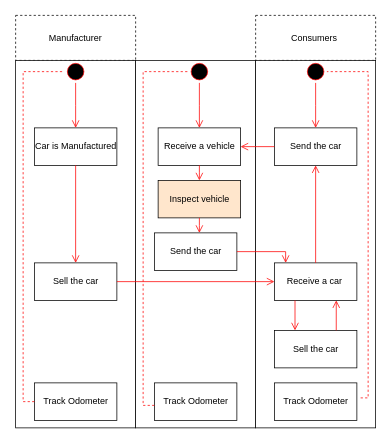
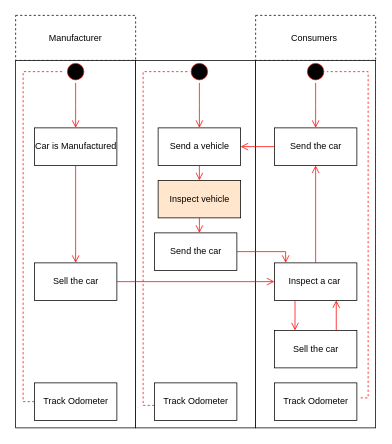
(200, 147) -> (200, 147)
(316, 282) -> (316, 282)
